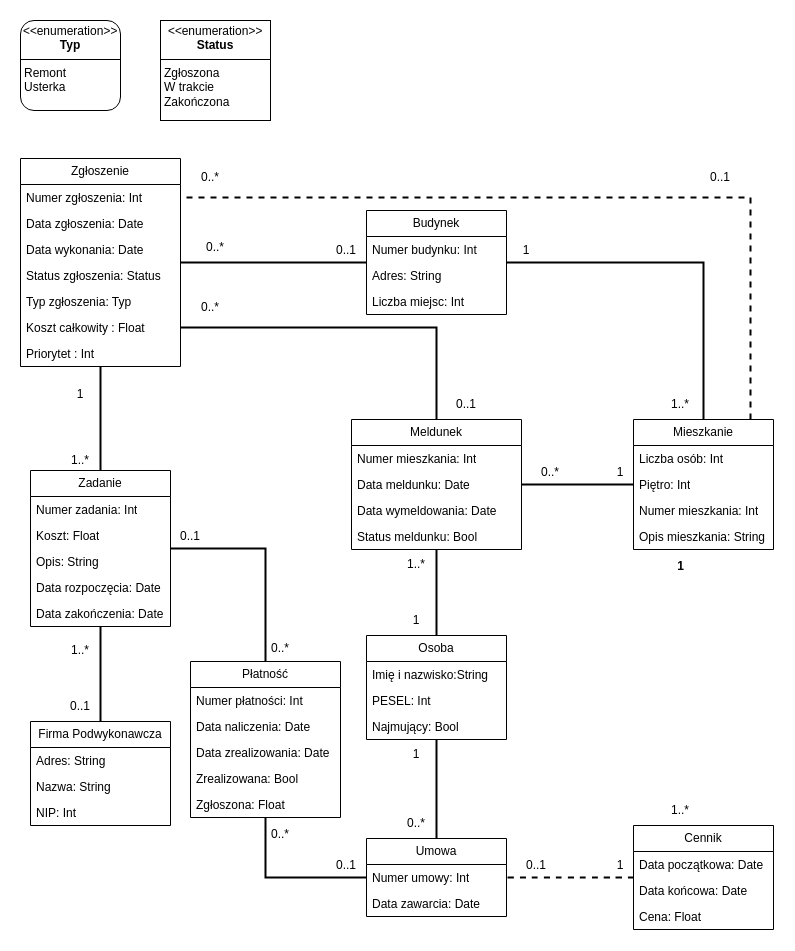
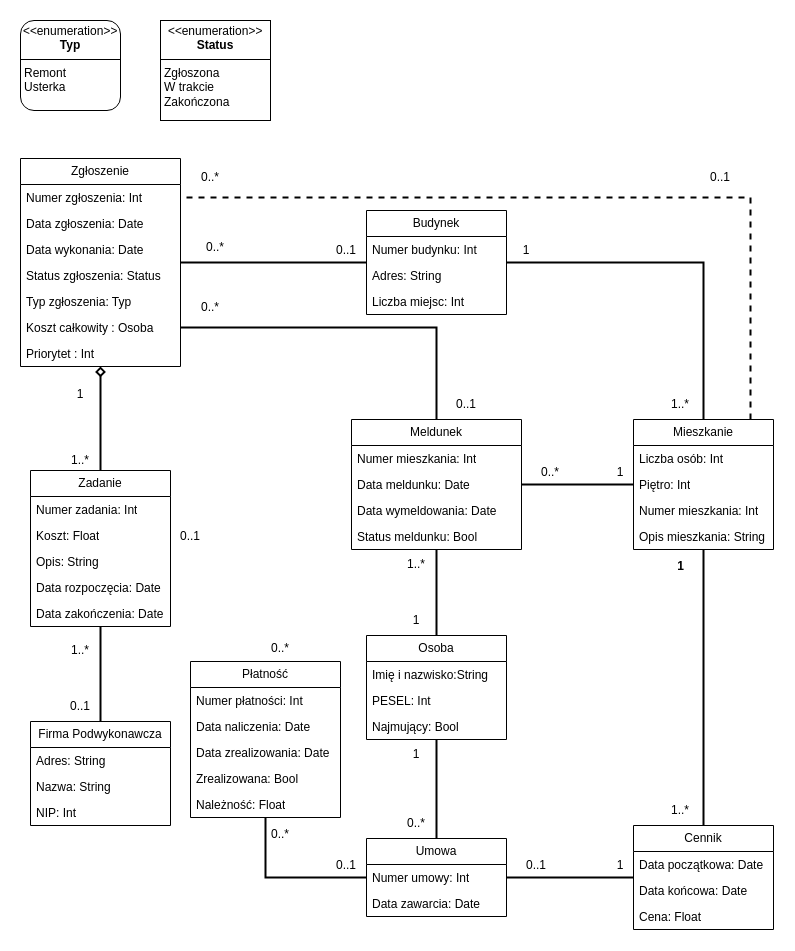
(96, 329) -> (98, 329)
(101, 372) -> (101, 376)
(266, 557) -> none
none -> (704, 686)
(246, 806) -> (244, 806)
(566, 878) -> (566, 878)
